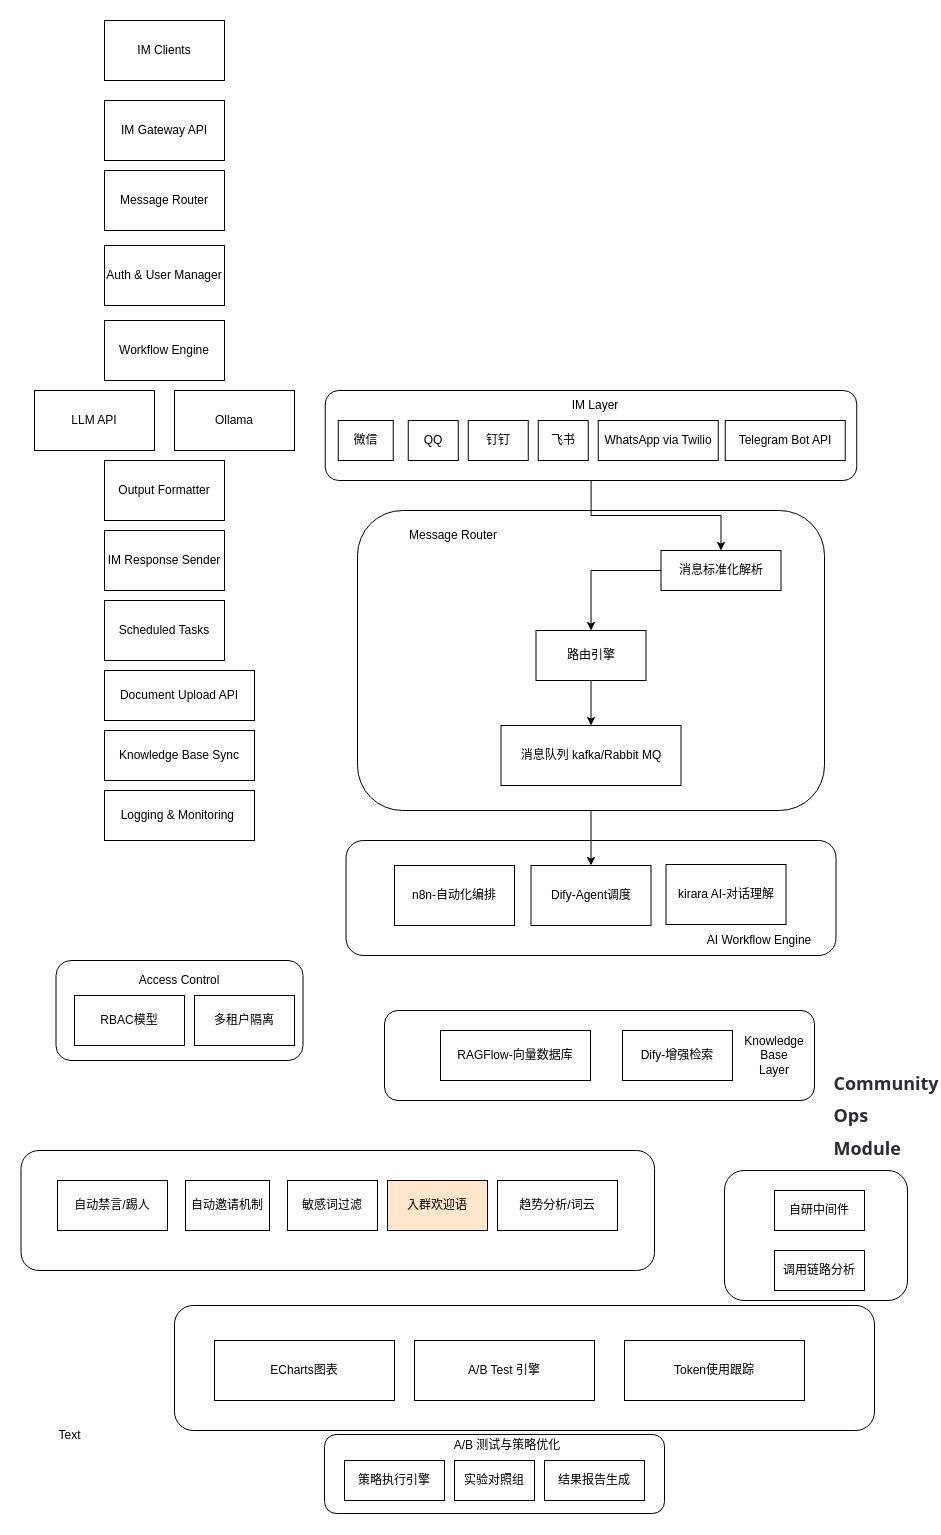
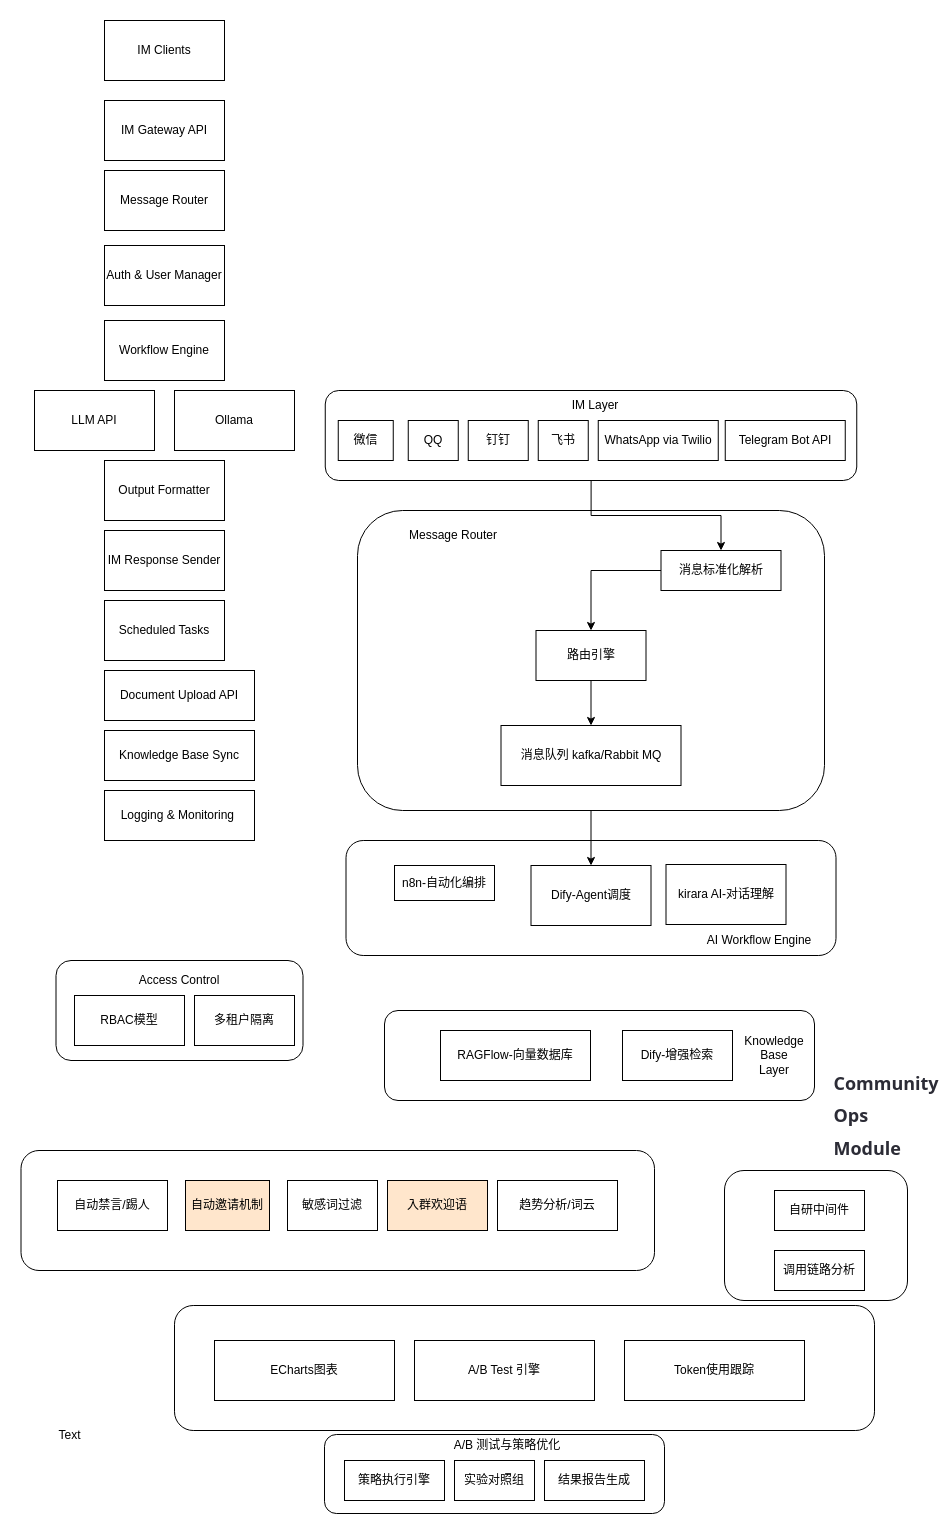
(455, 896) -> (445, 883)
(228, 1206) -> (228, 1206)
